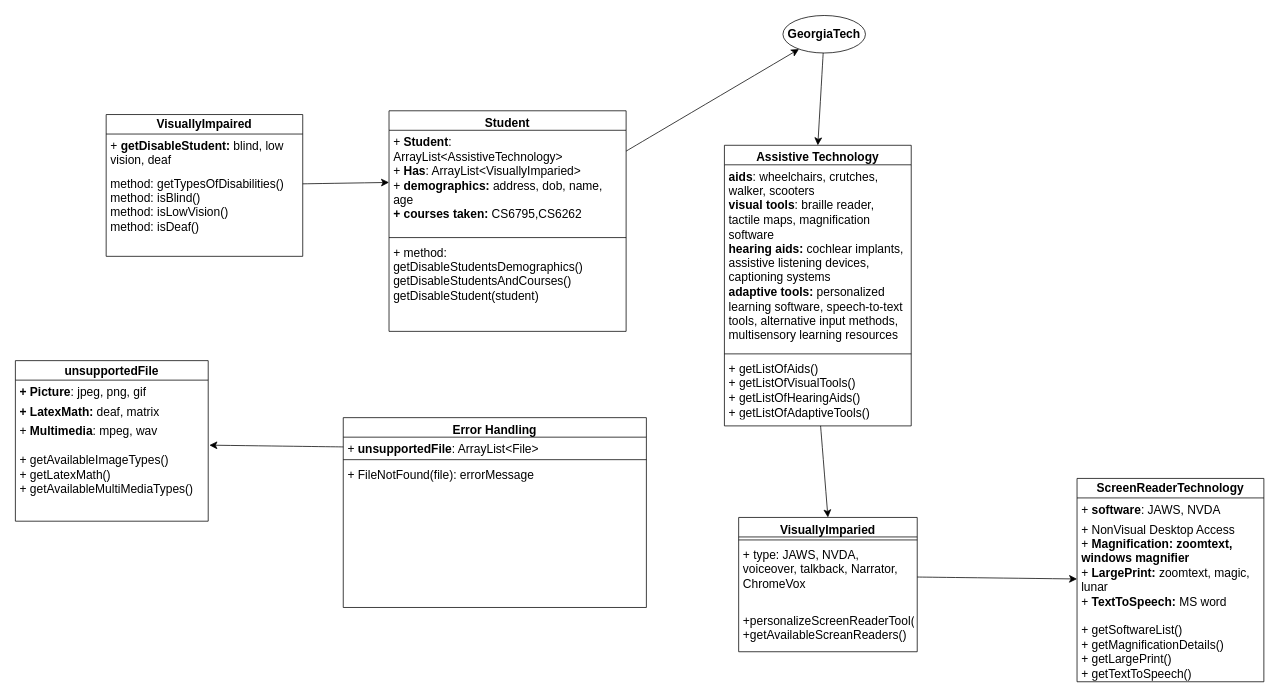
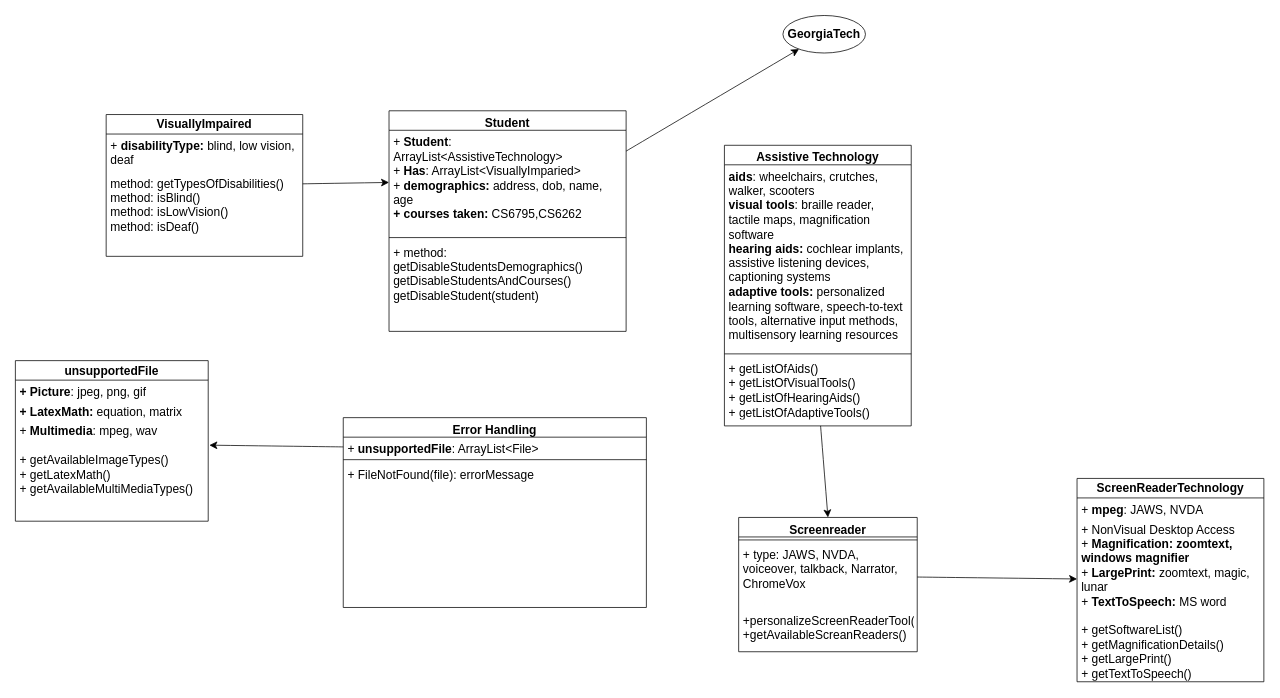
(820, 98) -> none
(205, 154) -> (205, 154)
(96, 412) -> (108, 412)
(1147, 510) -> (1134, 510)
(828, 530) -> (828, 530)
